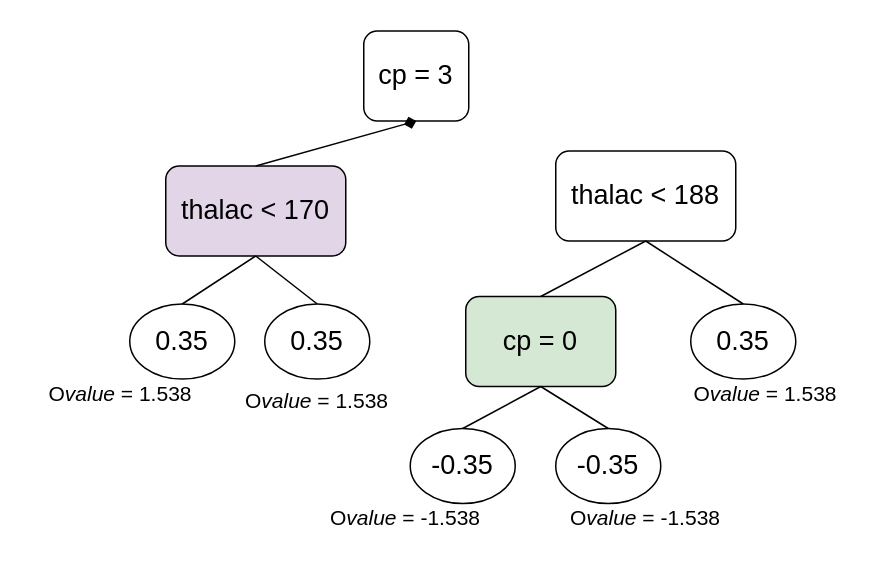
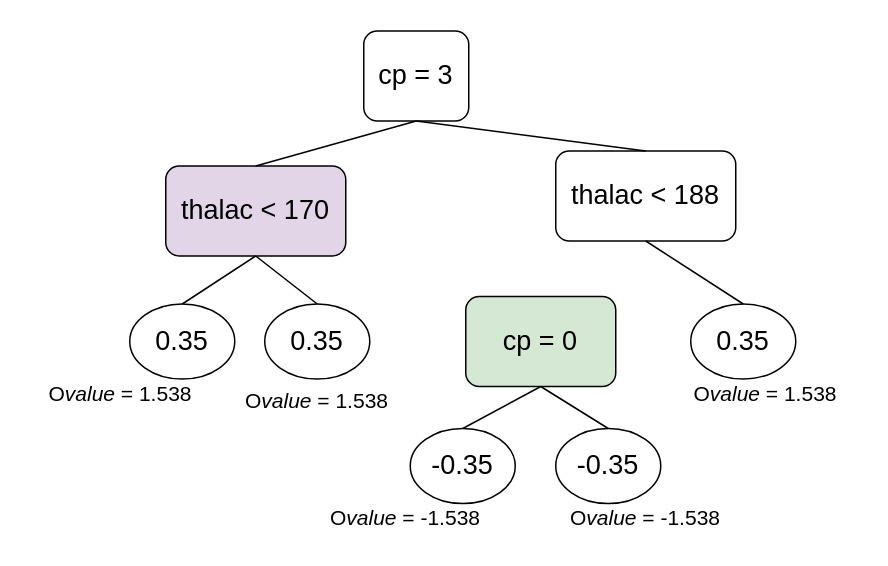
(404, 124) -> (409, 123)
none -> (531, 136)
(592, 269) -> none
